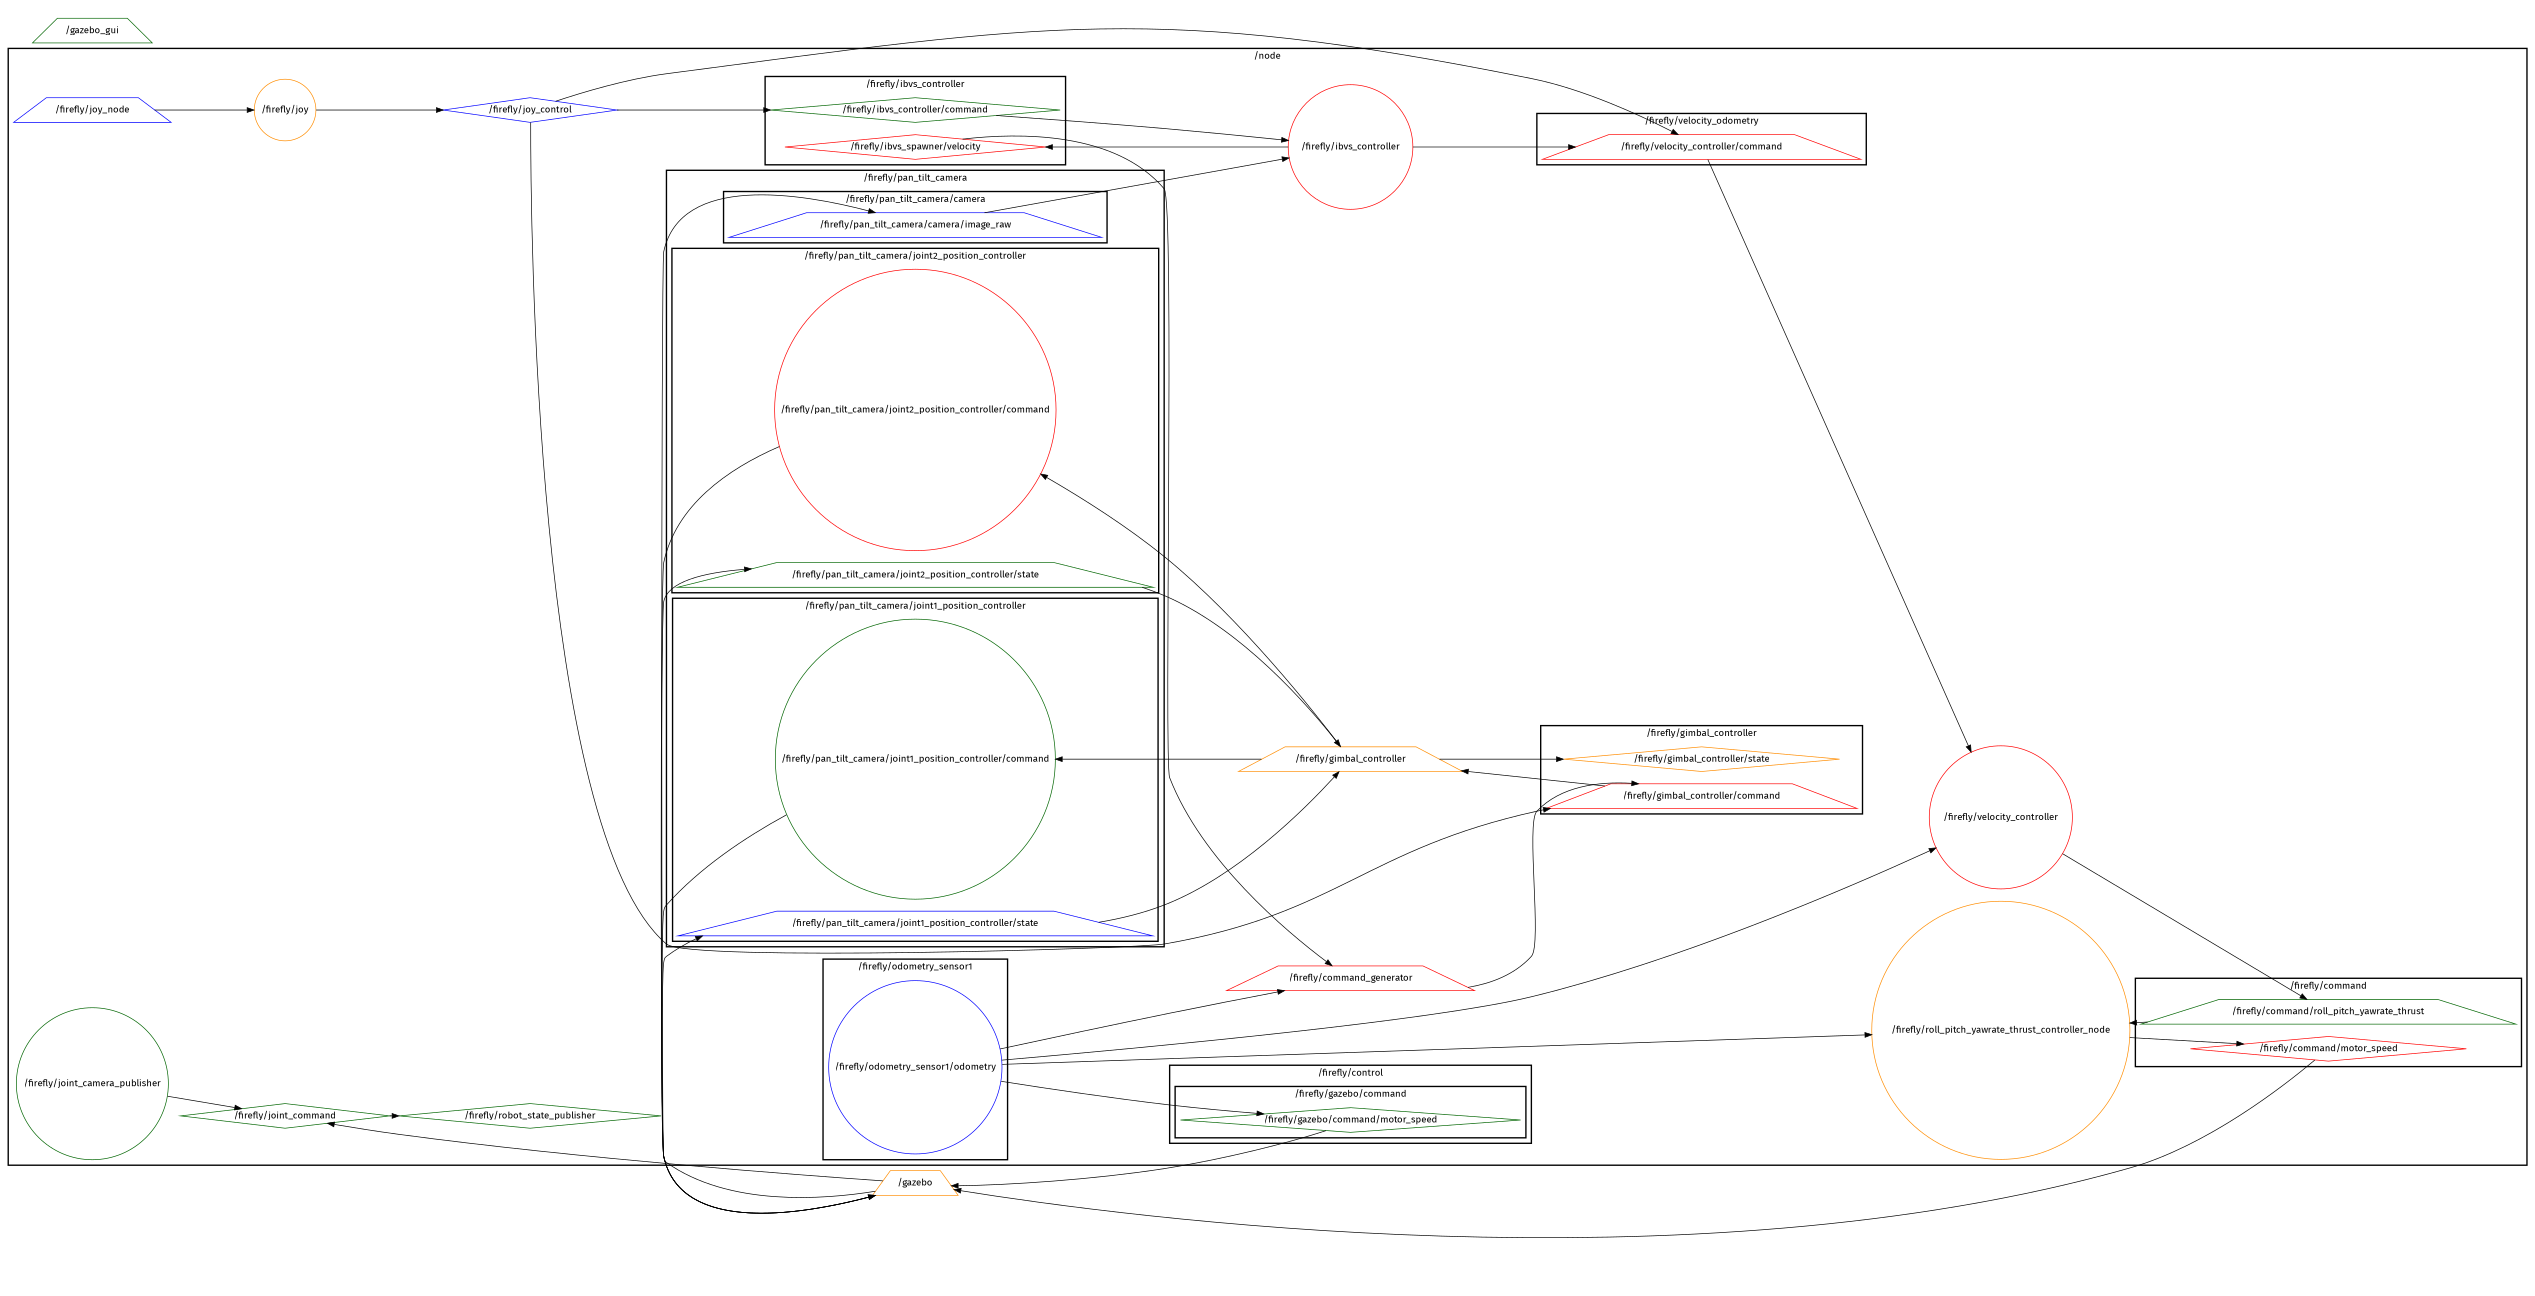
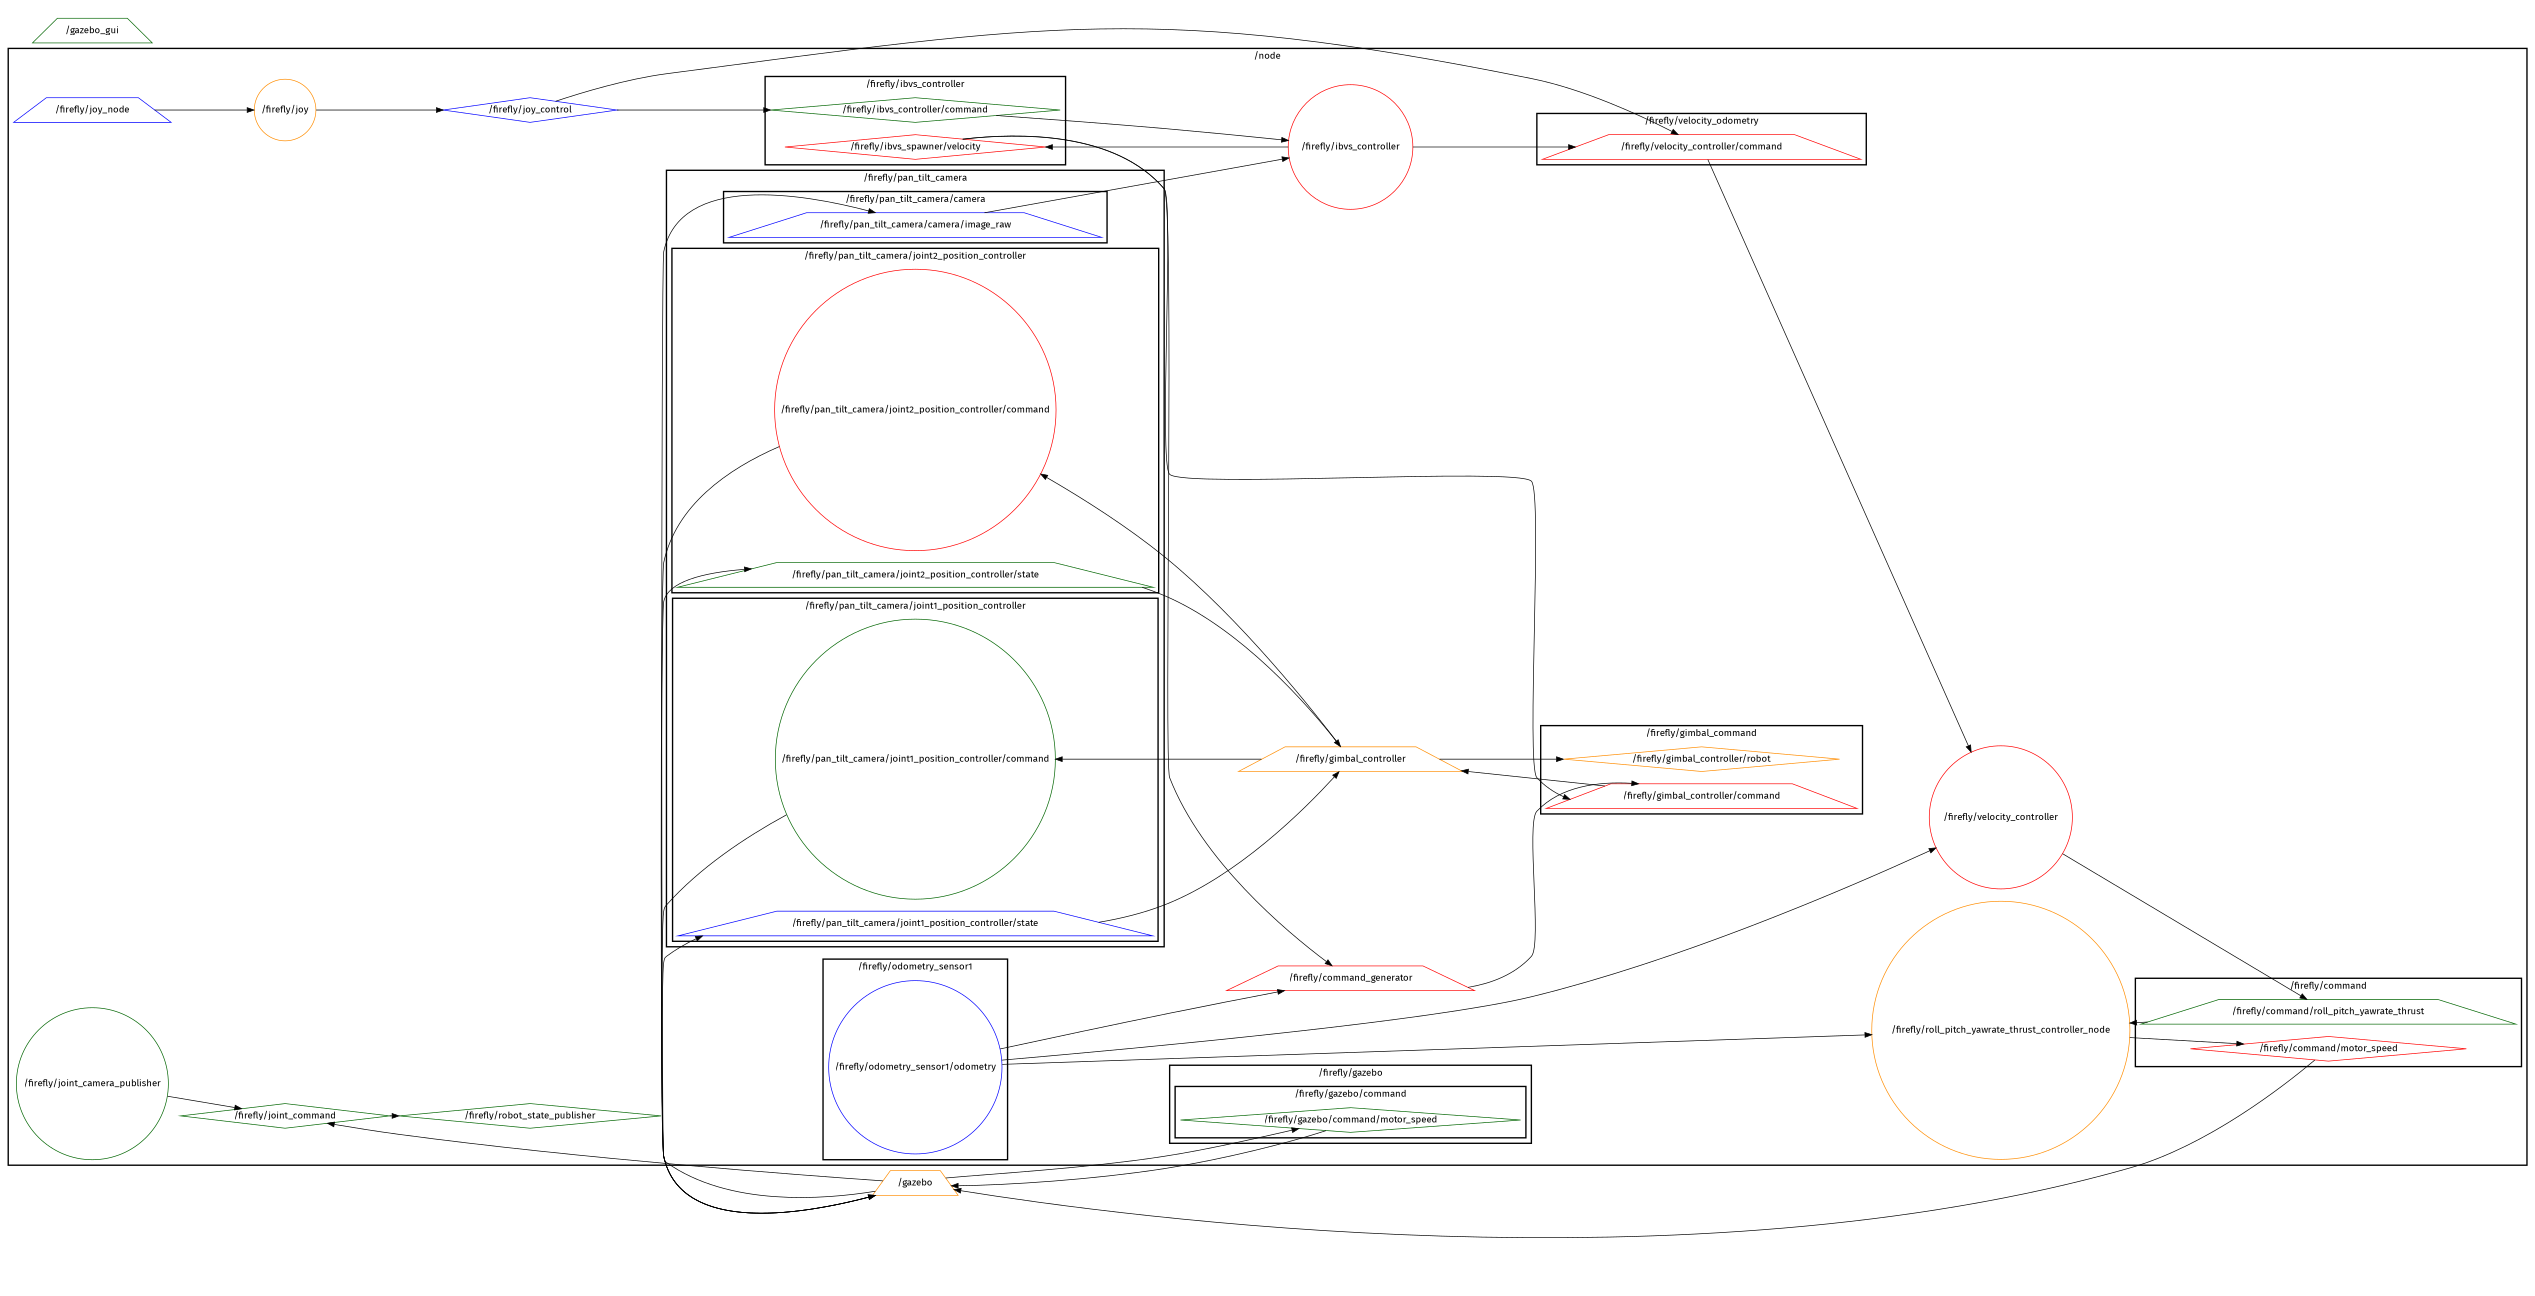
(1702, 734) -> (1702, 734)
(1702, 759) -> (1702, 759)
(739, 952) -> (1265, 479)
(1351, 1073) -> (1351, 1073)
(1129, 1100) -> (1137, 1160)
